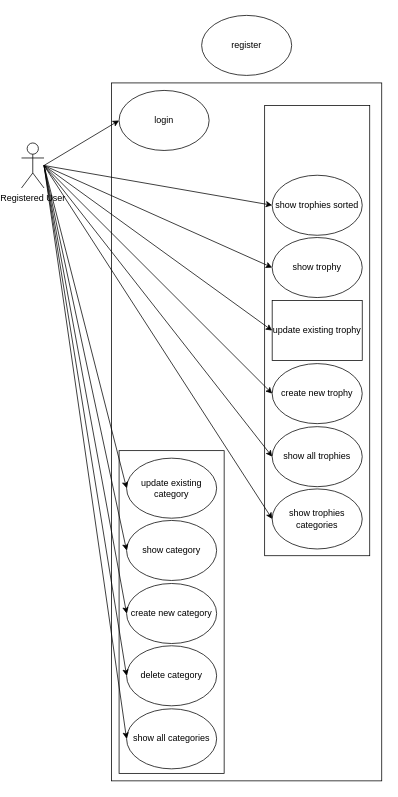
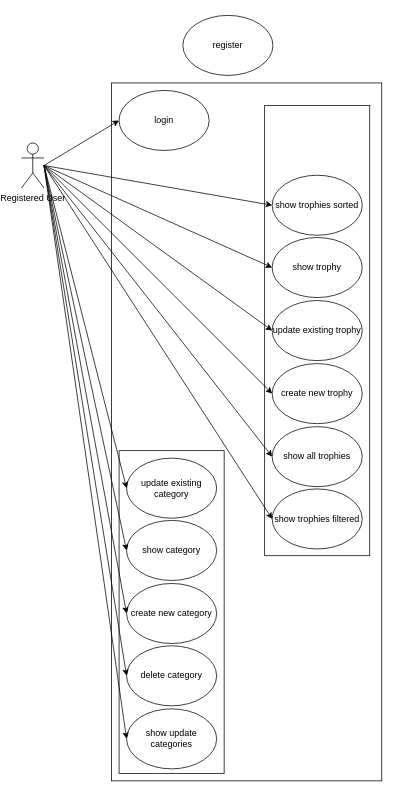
(246, 45) -> (228, 45)
(317, 330) -> (317, 330)
(317, 519) -> (317, 519)
(171, 738) -> (171, 738)
